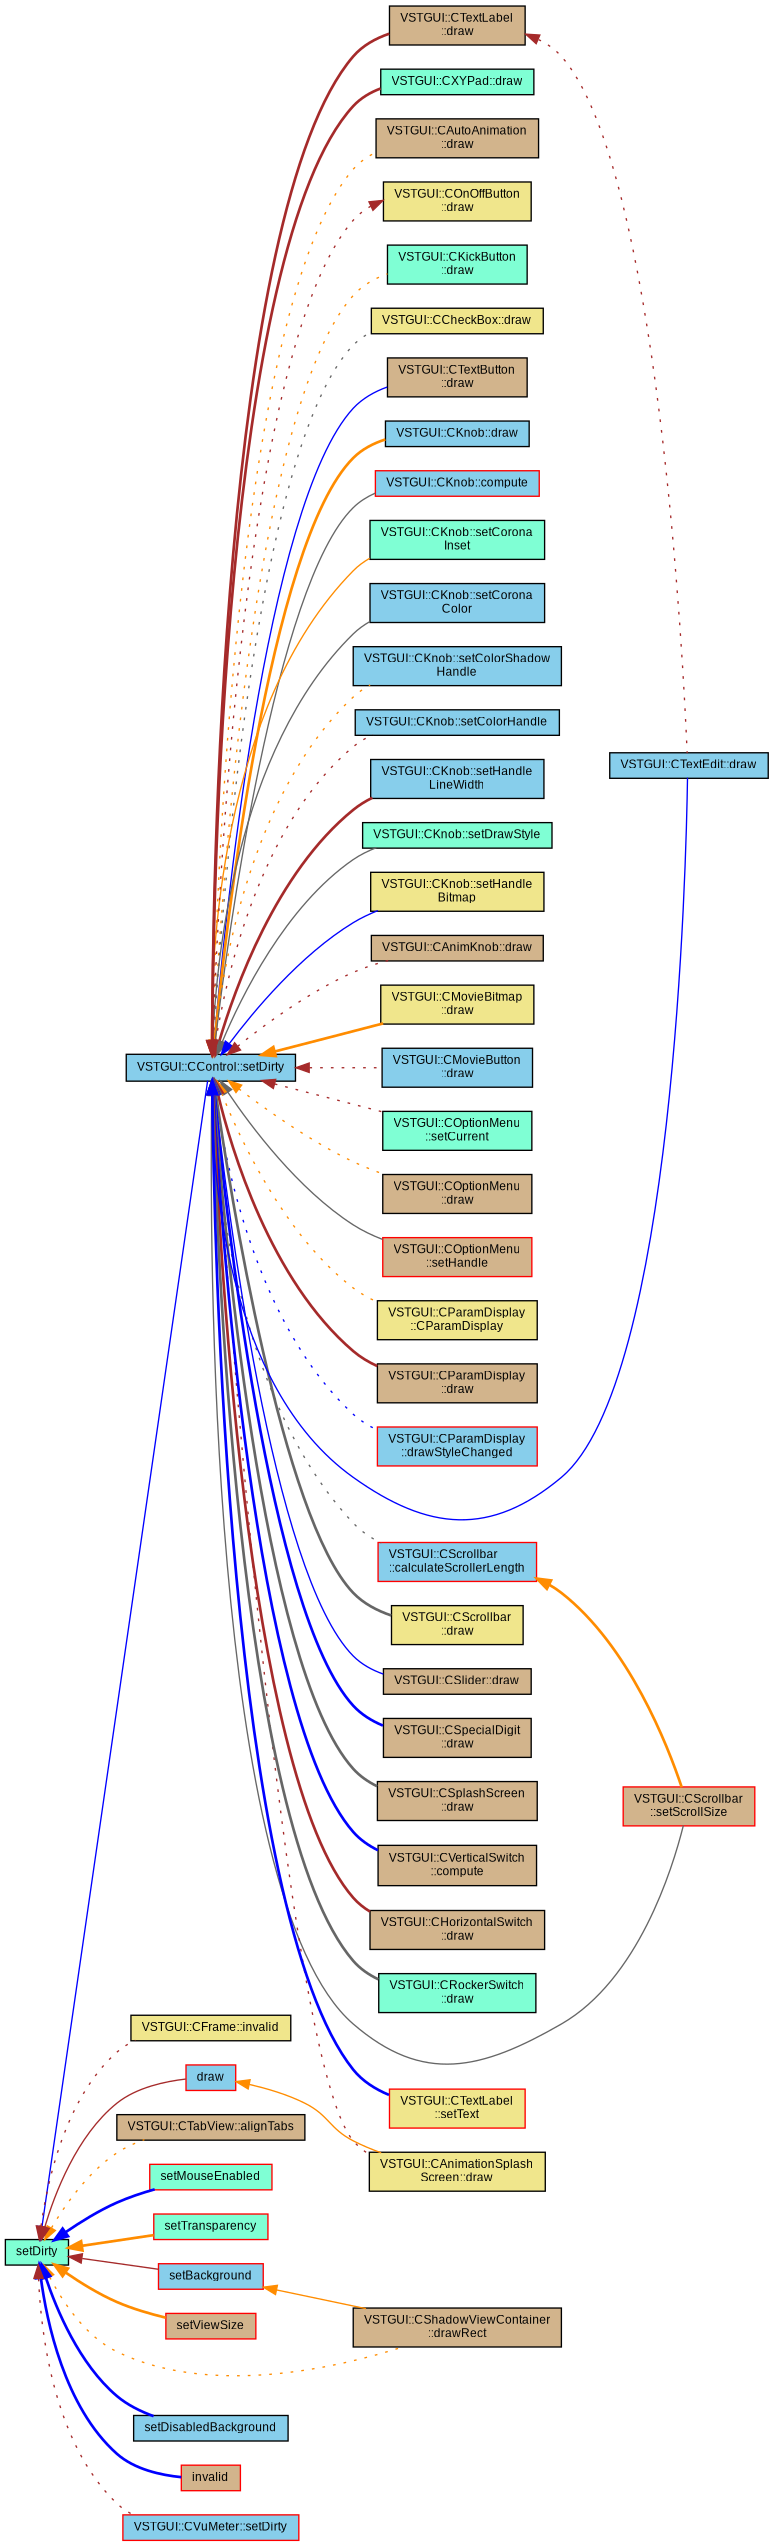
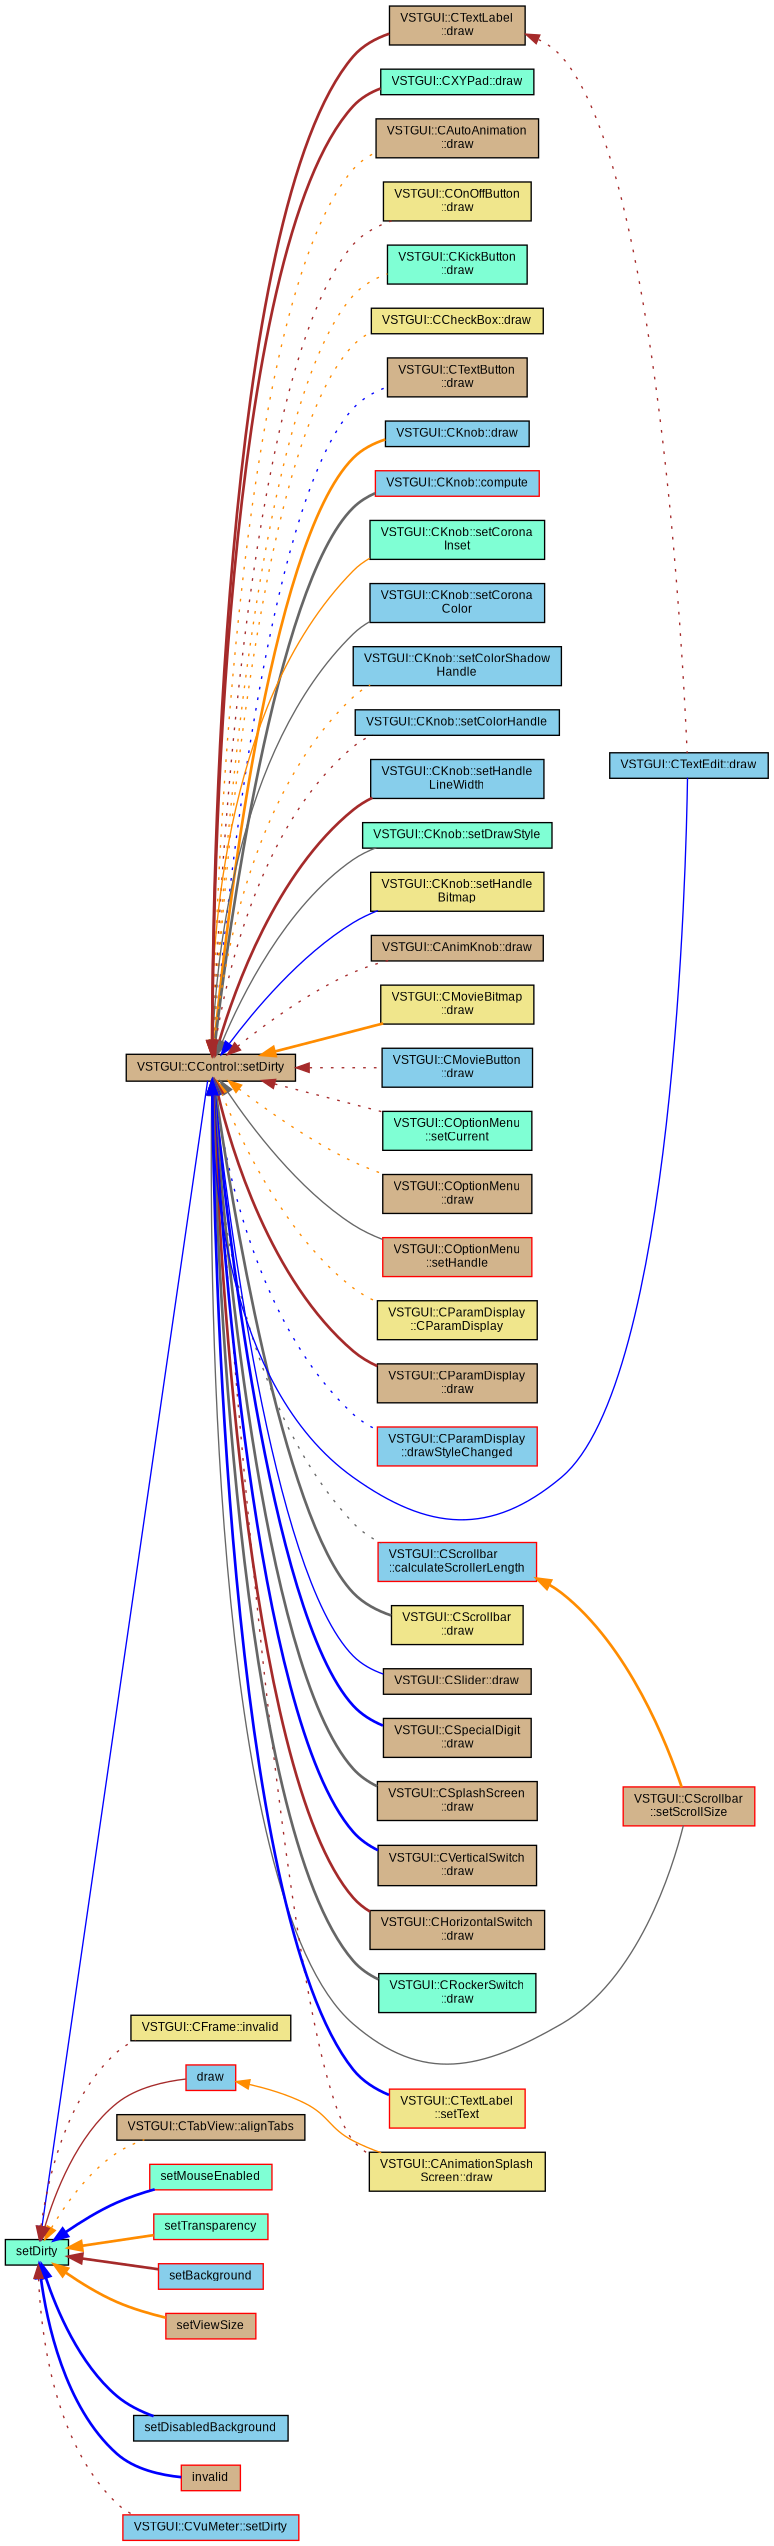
(264, 488) -> (258, 547)
(275, 546) -> (275, 546)
(272, 629) -> (272, 629)
(265, 740) -> (265, 740)
(211, 1068) -> (211, 1068)
(457, 1866) -> (457, 1866)
(120, 2264) -> (120, 2264)
(457, 2328) -> none
